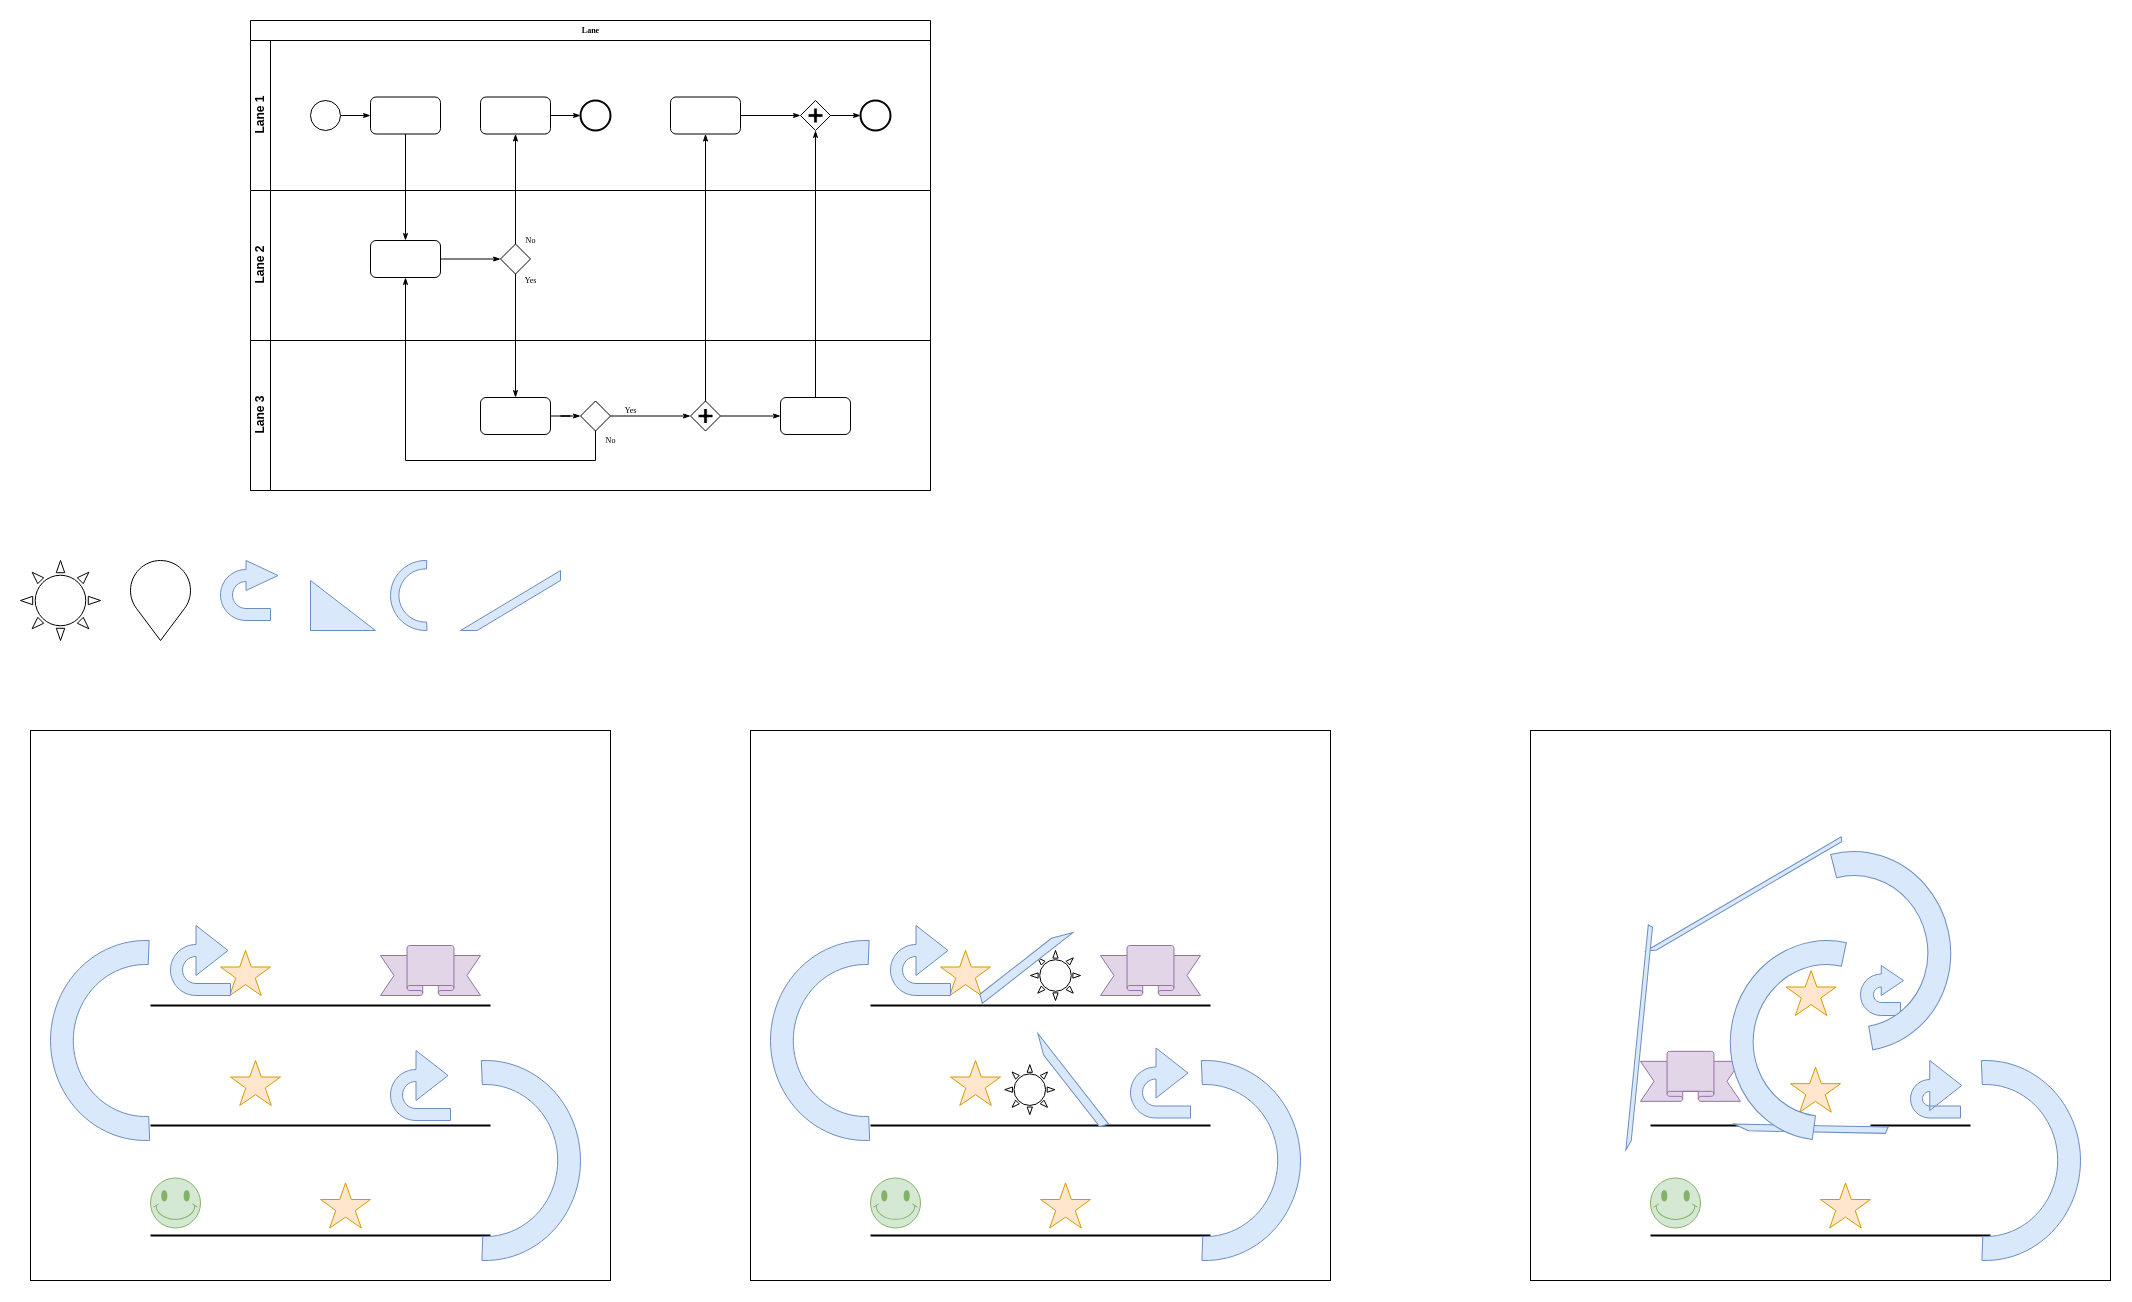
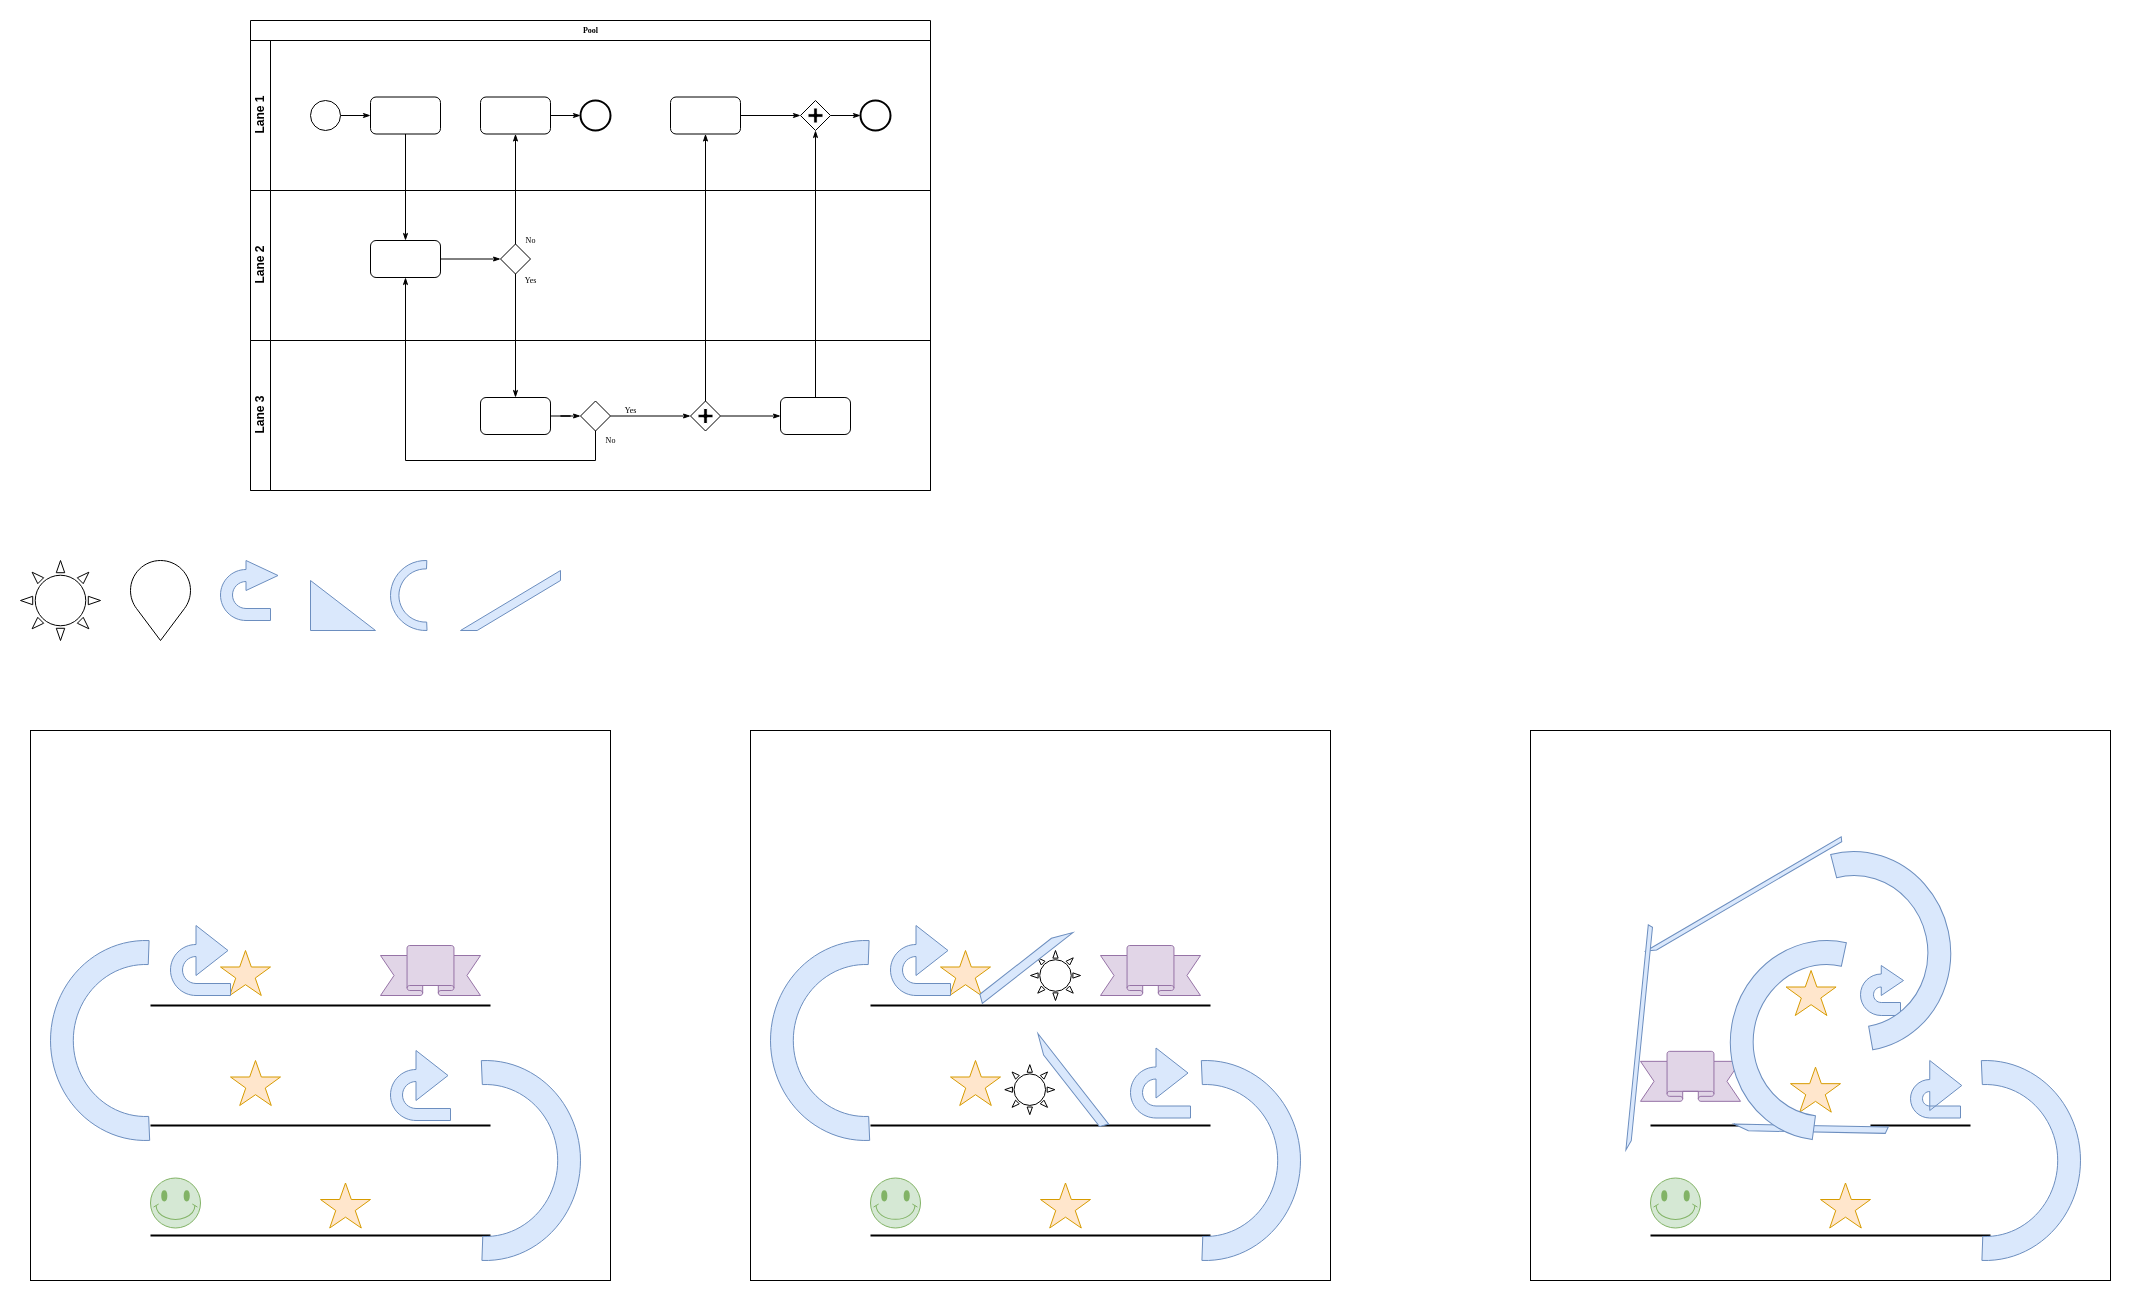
(591, 31) -> (591, 31)
